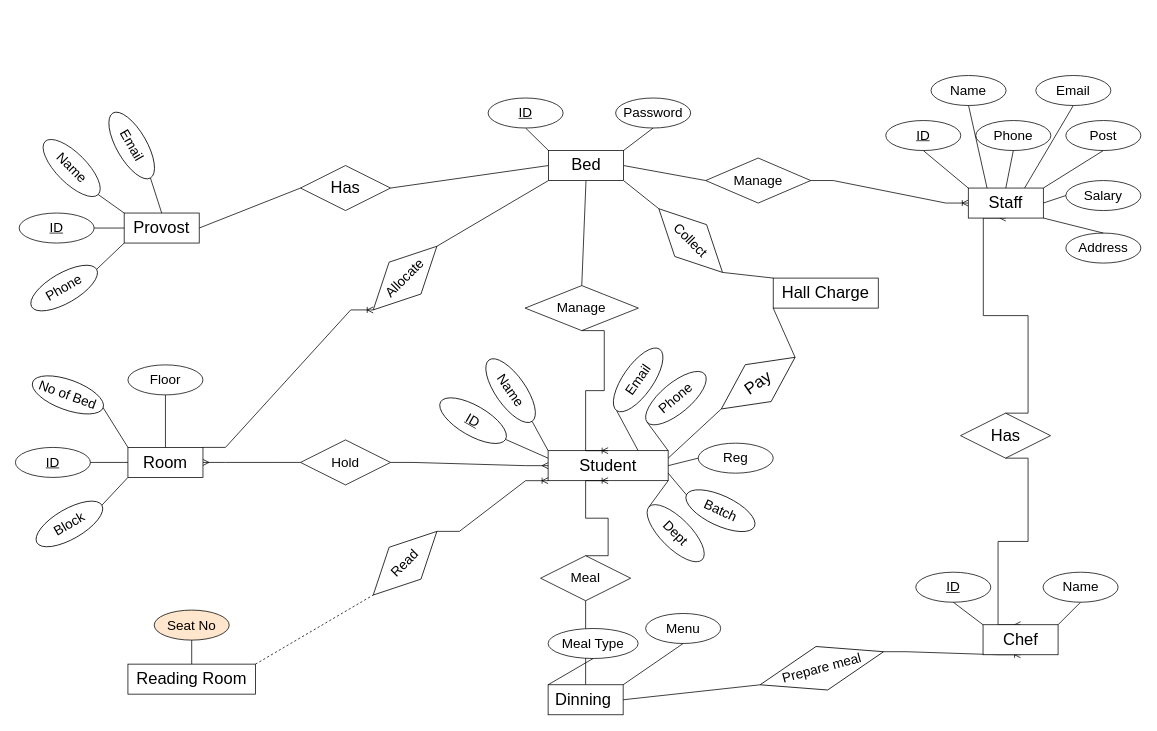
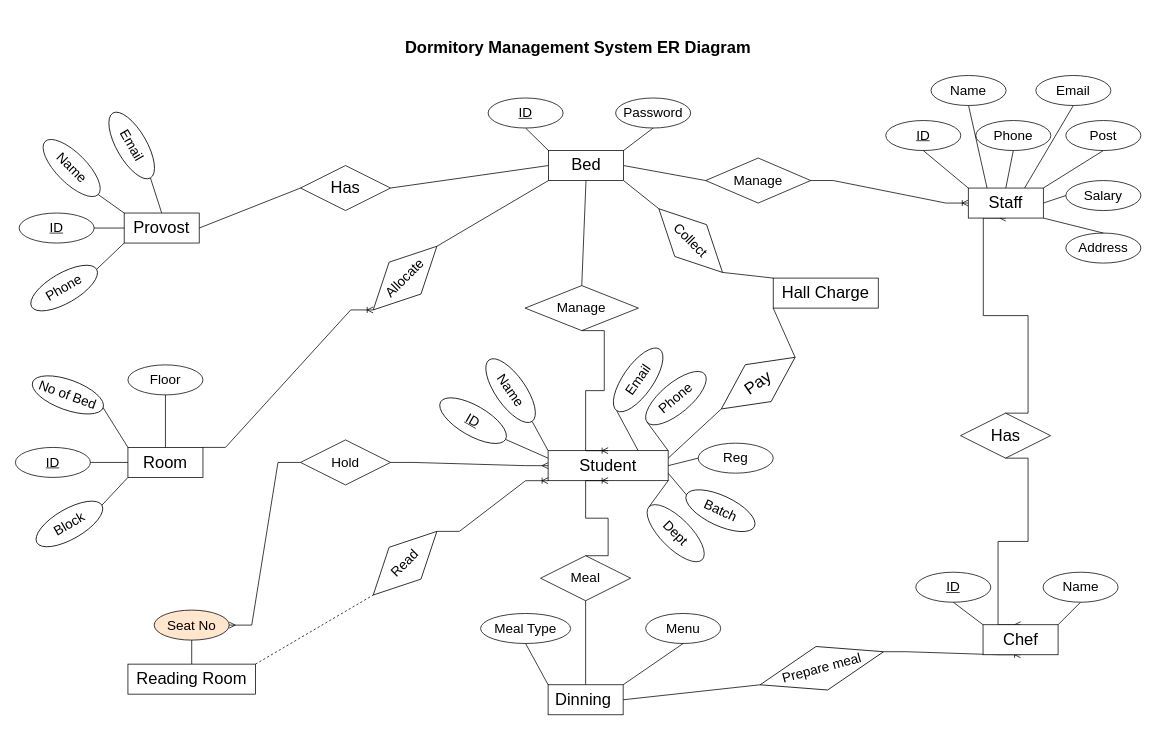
none -> (578, 45)
(242, 462) -> (263, 553)
(593, 643) -> (525, 628)
